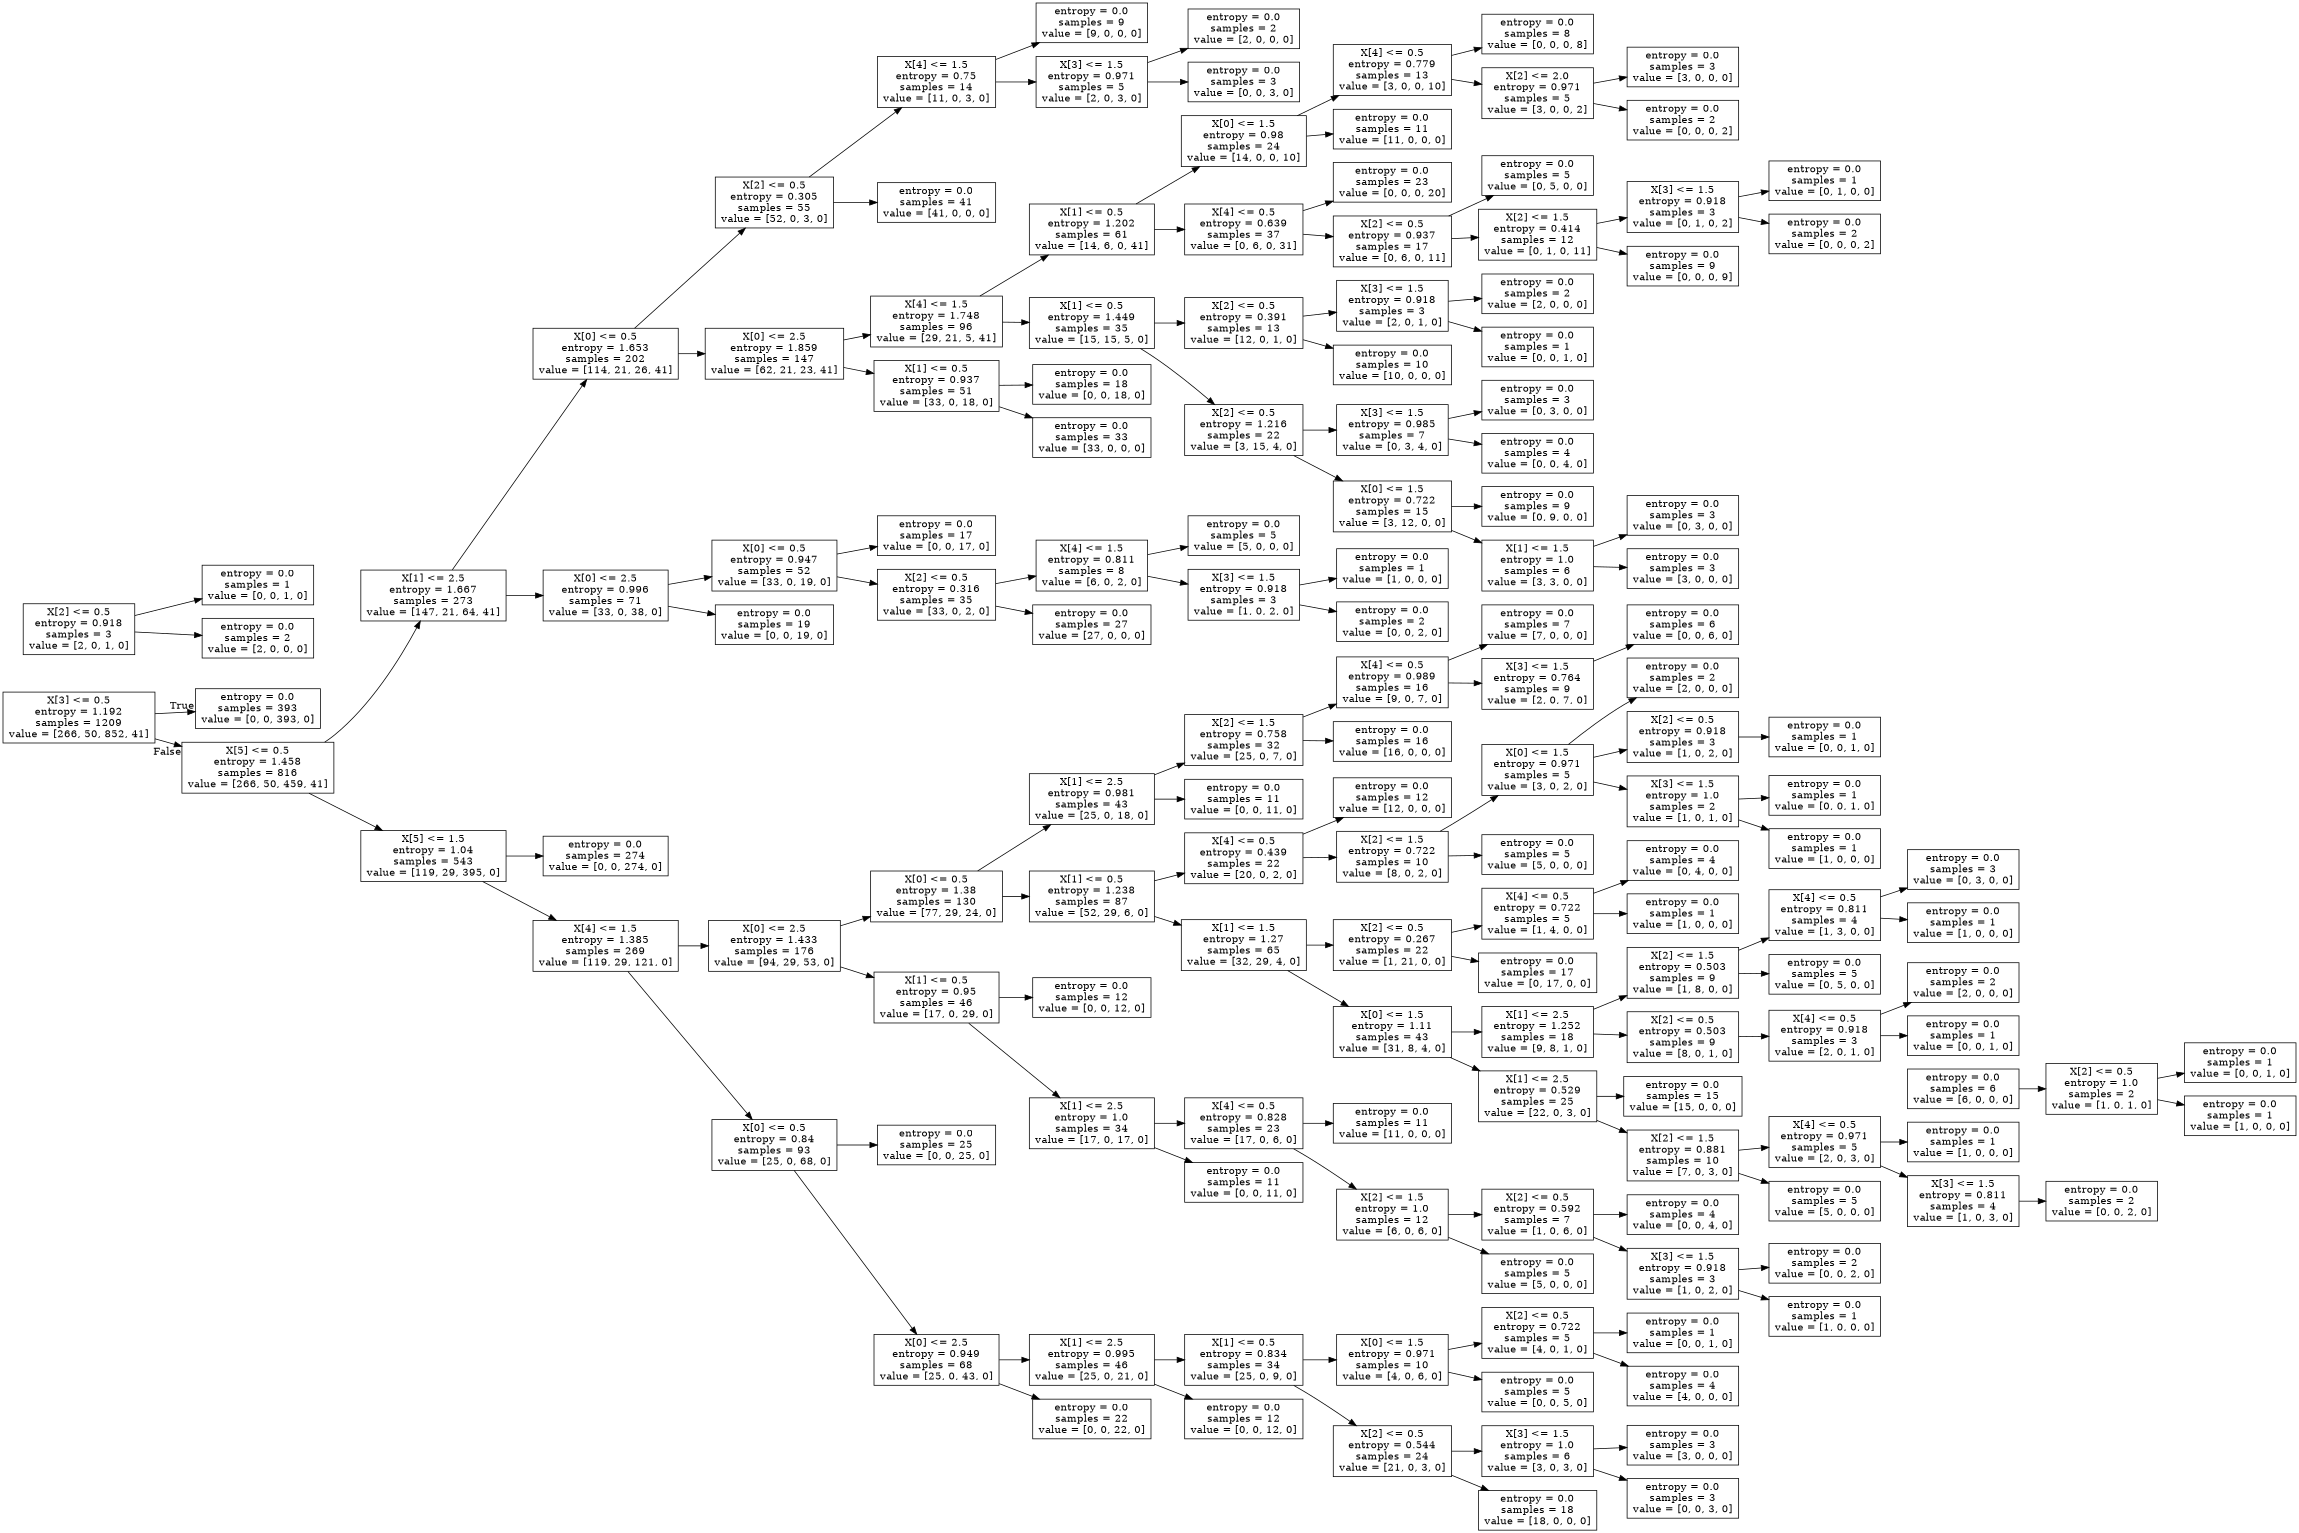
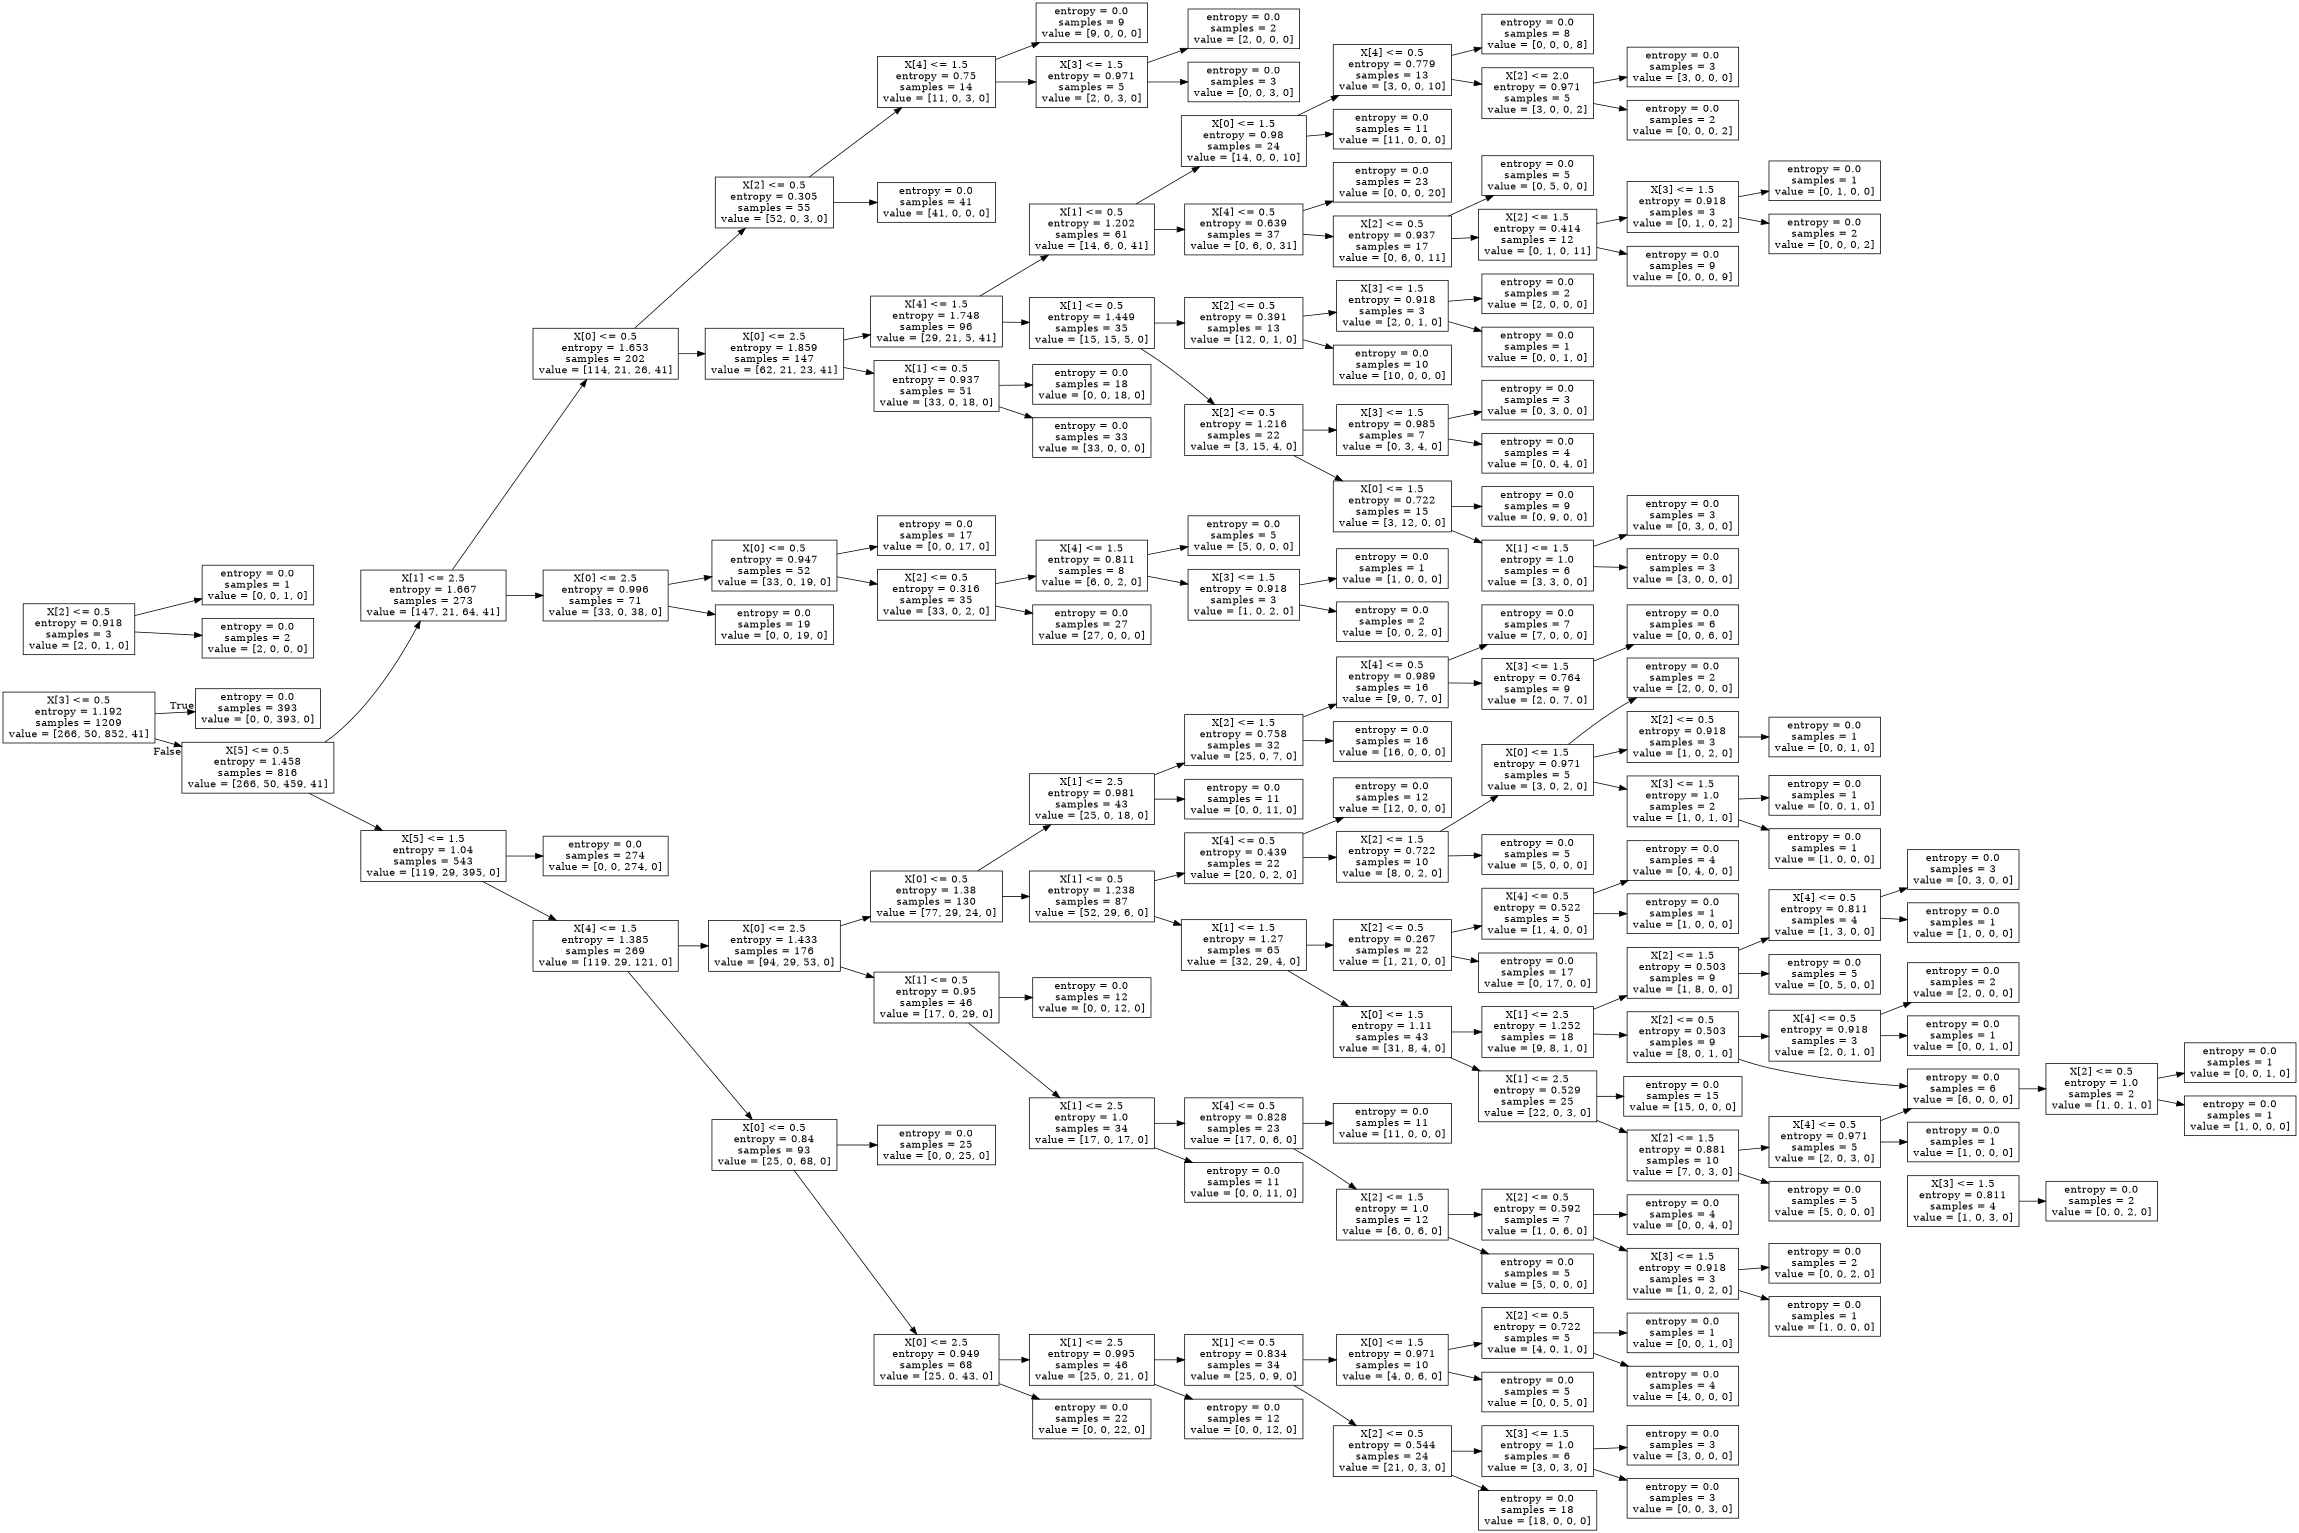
(1538, 914) -> (1538, 914)
none -> (1819, 1077)
(1890, 1170) -> (1892, 1116)
